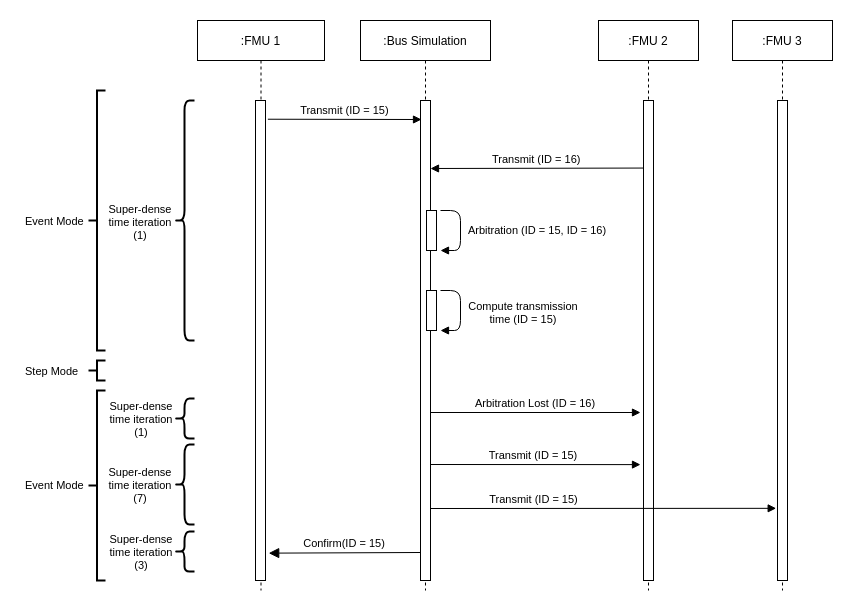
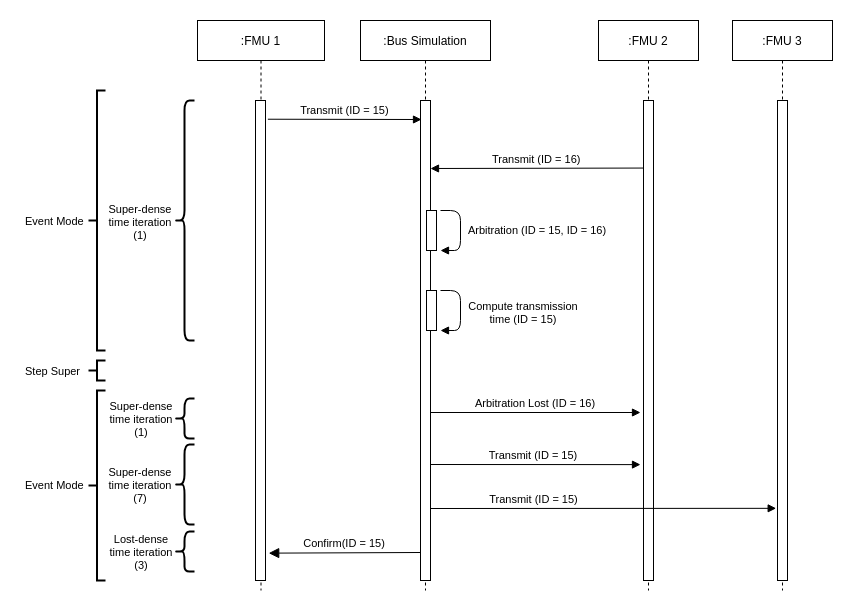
(51, 371) -> (54, 371)
(141, 539) -> (141, 539)
